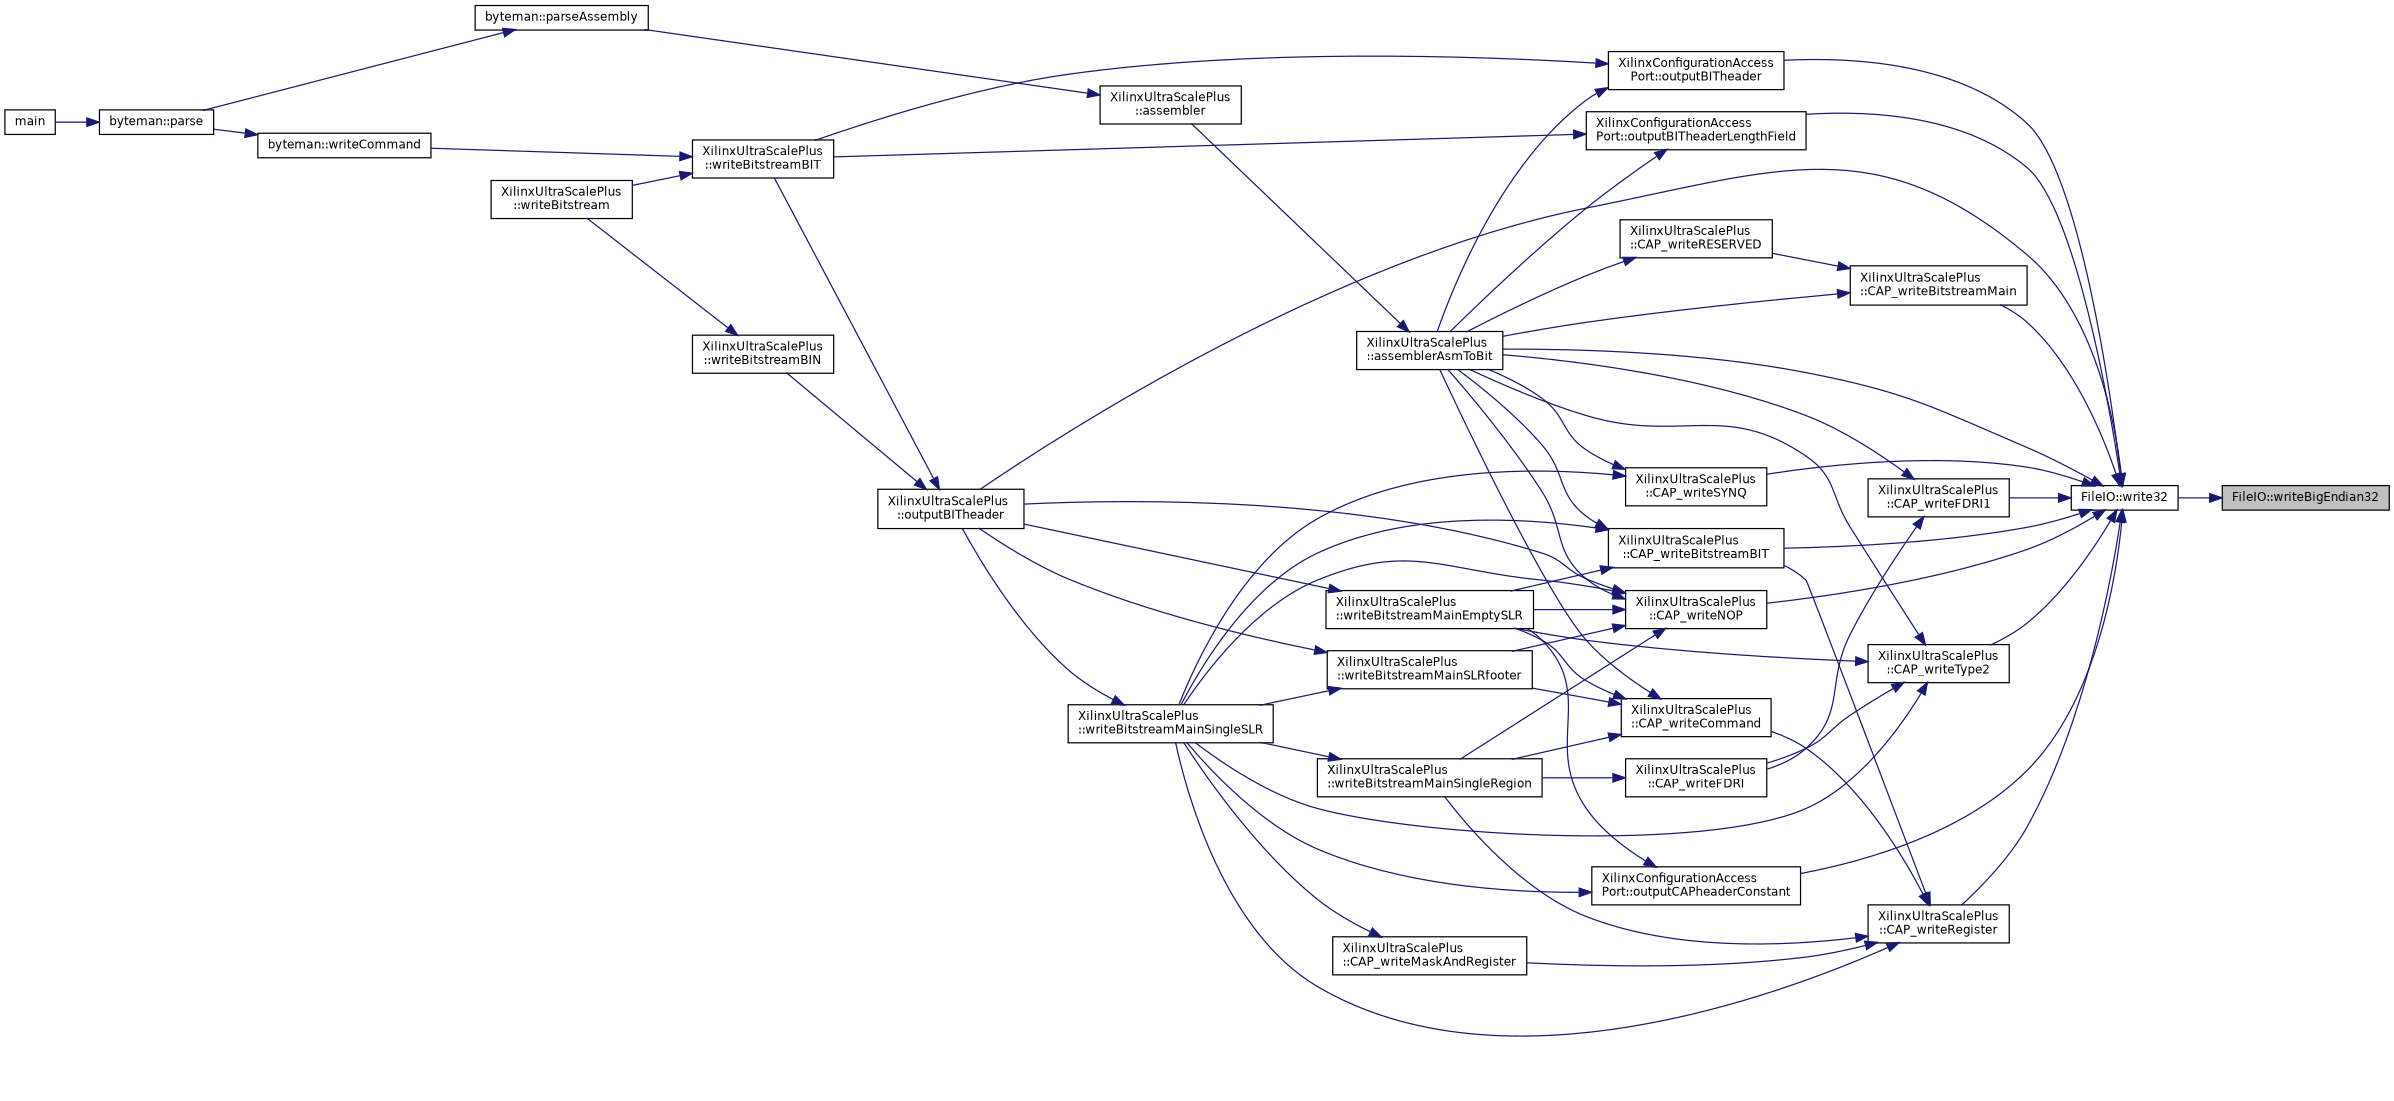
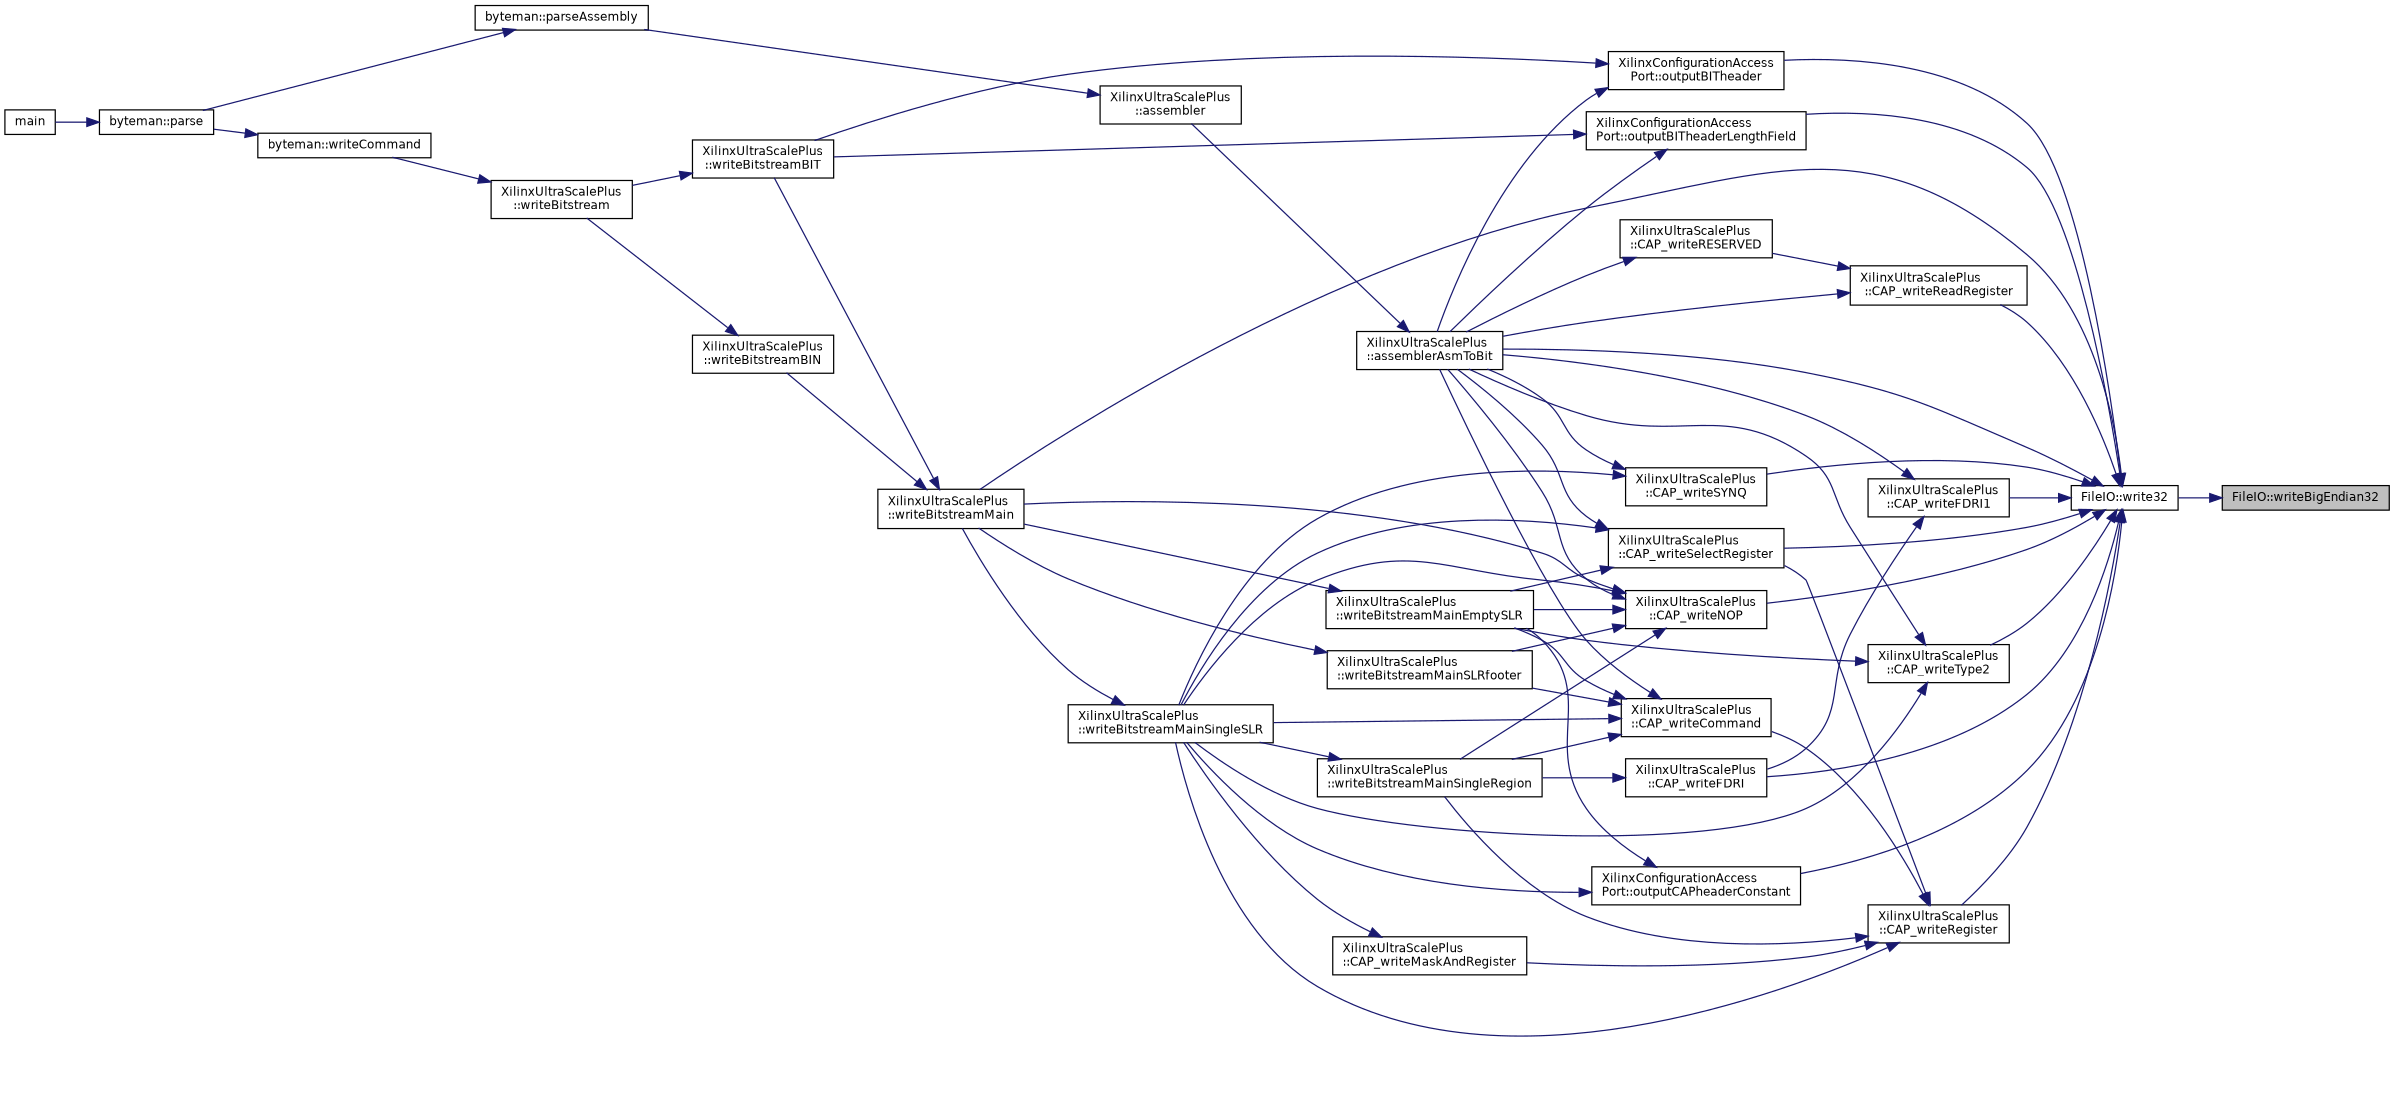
(555, 152) -> (436, 168)
(1939, 285) -> (1939, 285)
(951, 509) -> (951, 509)
(1696, 548) -> (1696, 548)
(1294, 698) -> (1441, 721)
(1832, 730) -> (1995, 717)
